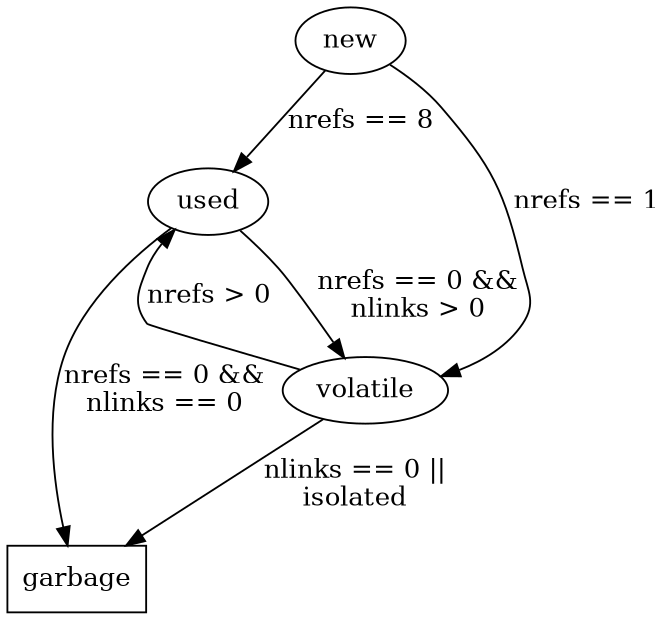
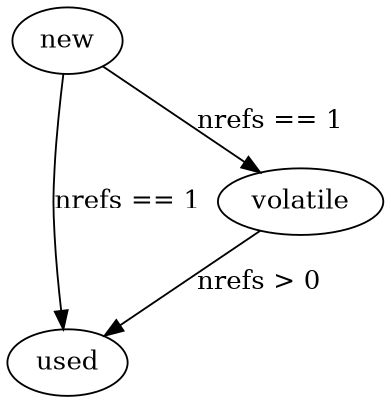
(361, 121) -> (128, 202)
(291, 283) -> none
(77, 579) -> none
